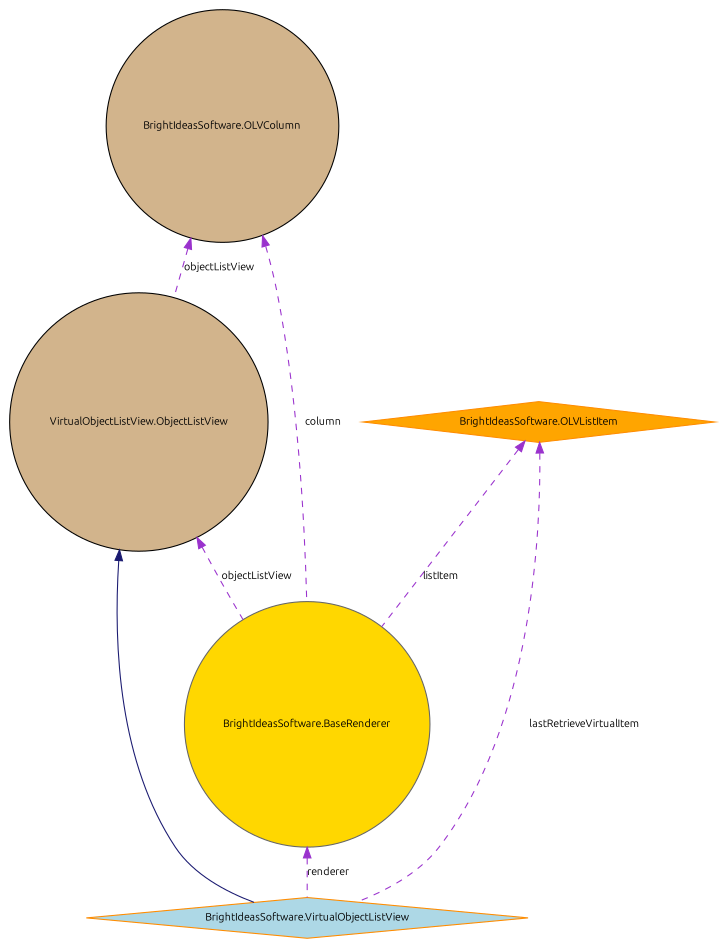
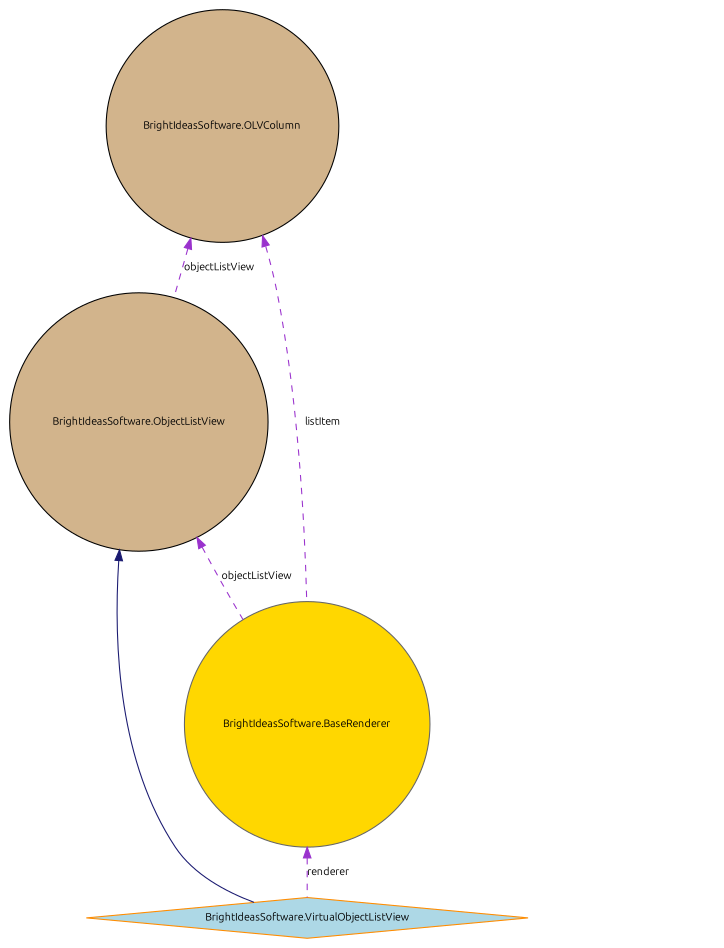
(139, 422) -> (139, 422)
(323, 422) -> (323, 422)
(539, 422) -> none
